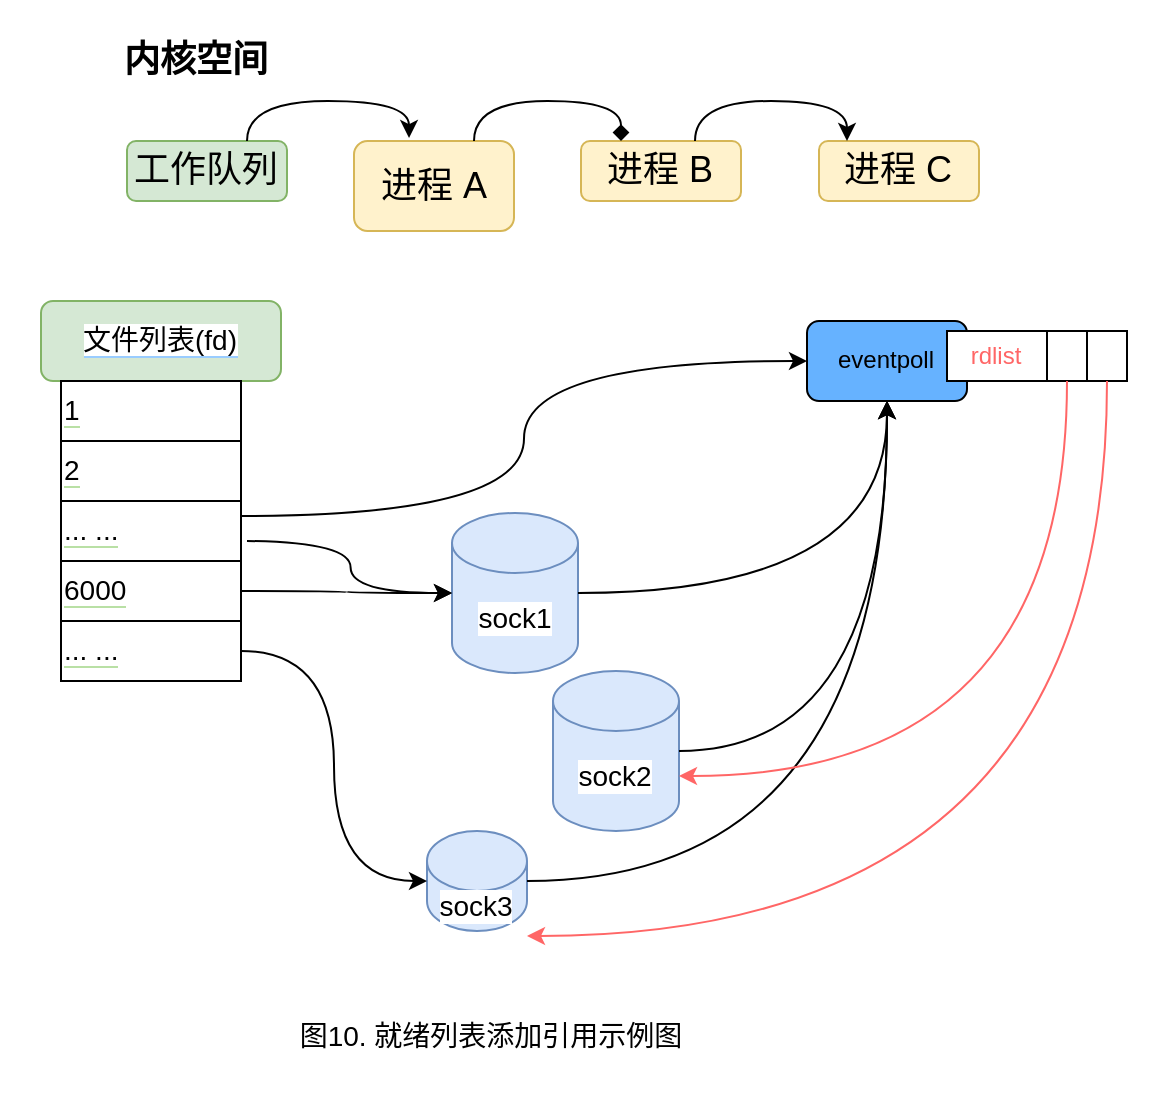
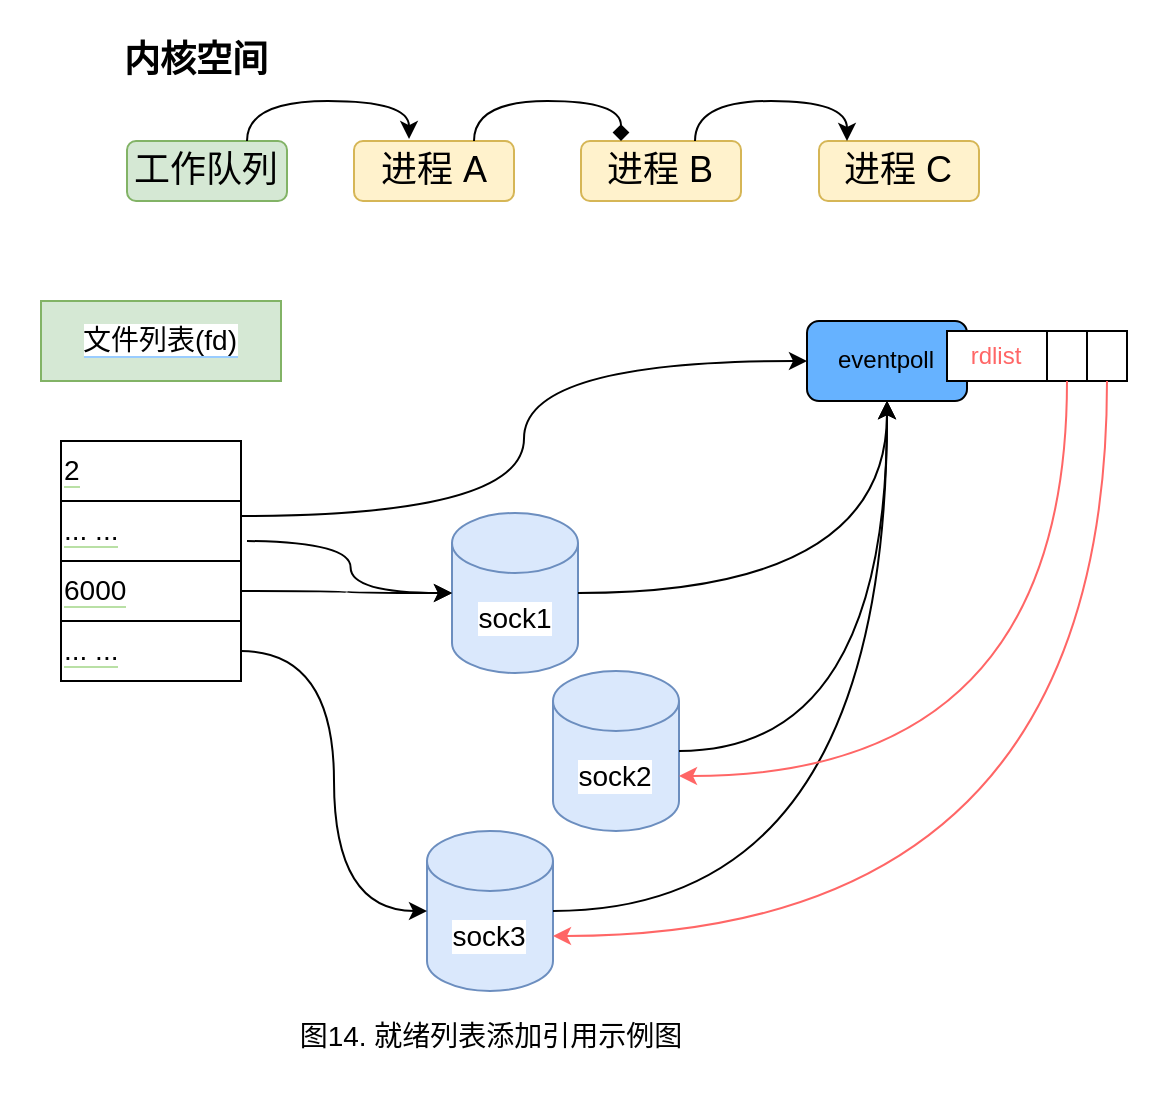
(434, 186) -> (434, 171)
(161, 341) -> (161, 341)
(151, 411) -> none
(477, 881) -> (490, 911)
(492, 1037) -> (492, 1037)
